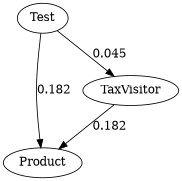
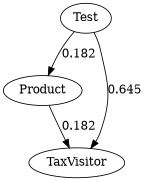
(112, 54) -> (127, 91)
(90, 124) -> (57, 123)
